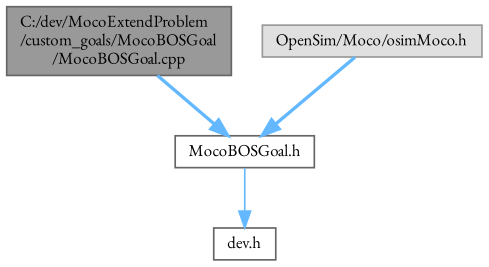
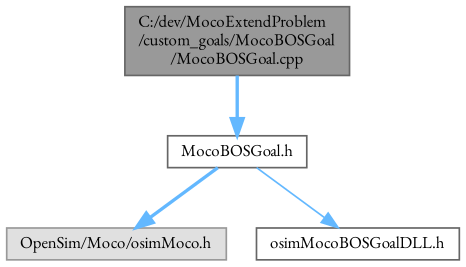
(315, 91) -> (184, 193)
(245, 244) -> (358, 244)
